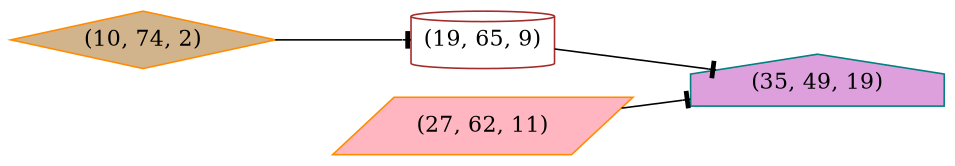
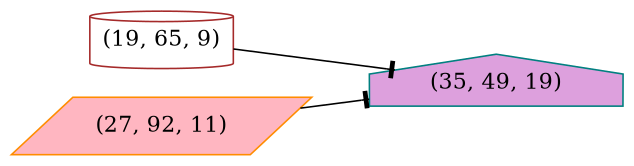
(143, 40) -> none
(483, 126) -> (162, 126)
